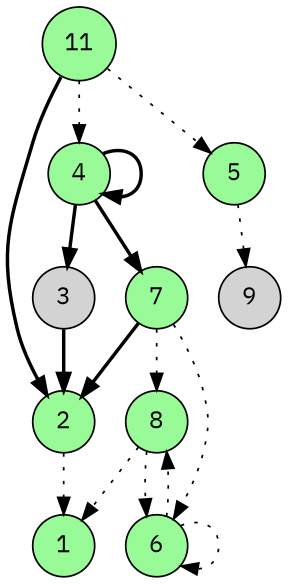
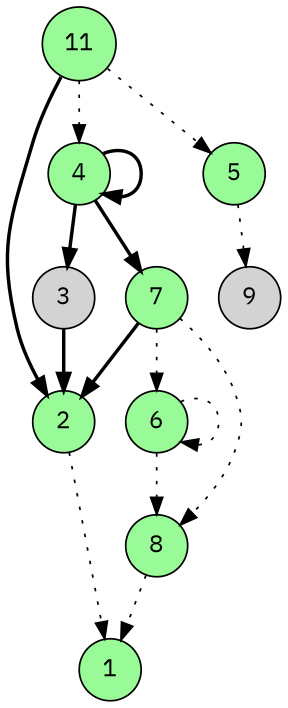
(145, 475) -> none
